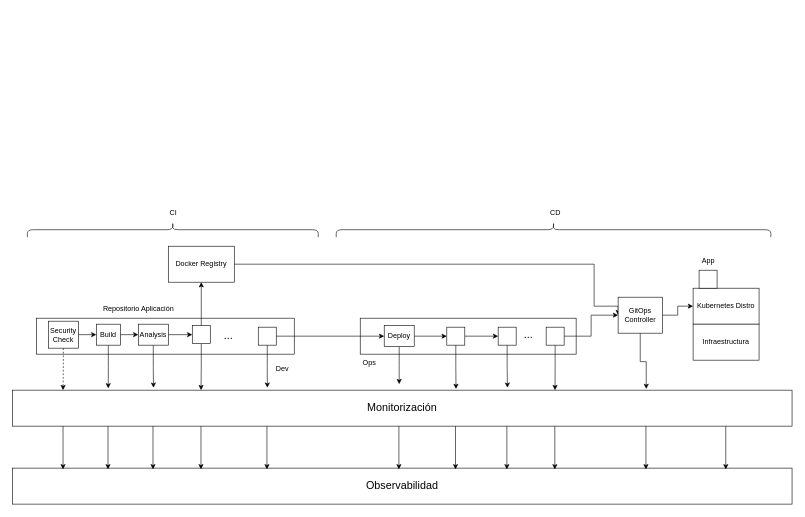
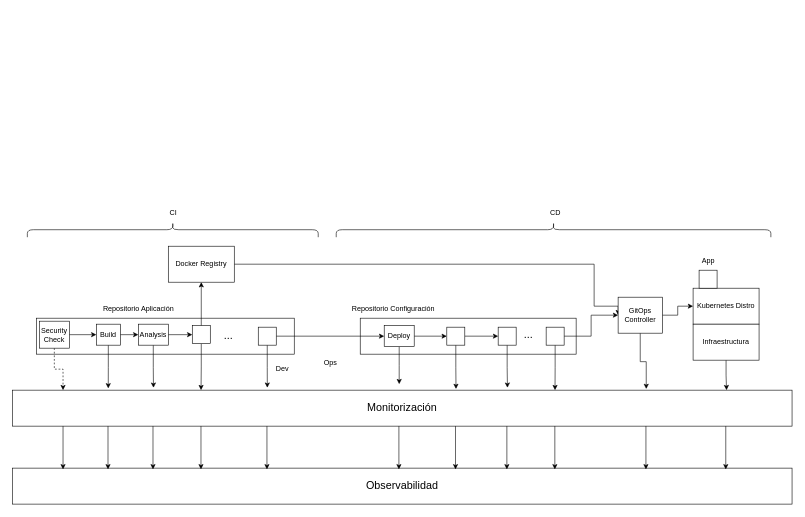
none -> (393, 309)
(63, 335) -> (54, 335)
(369, 363) -> (330, 363)
none -> (727, 384)
